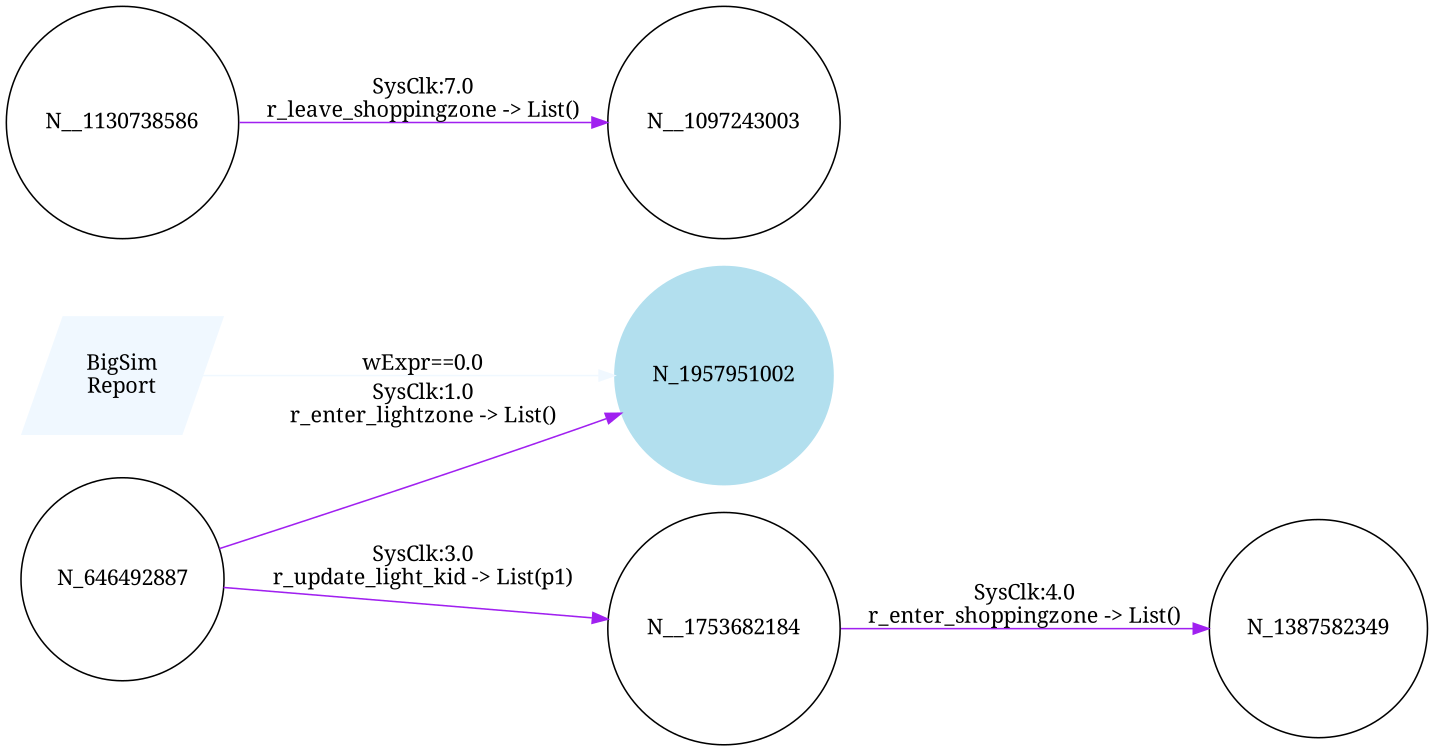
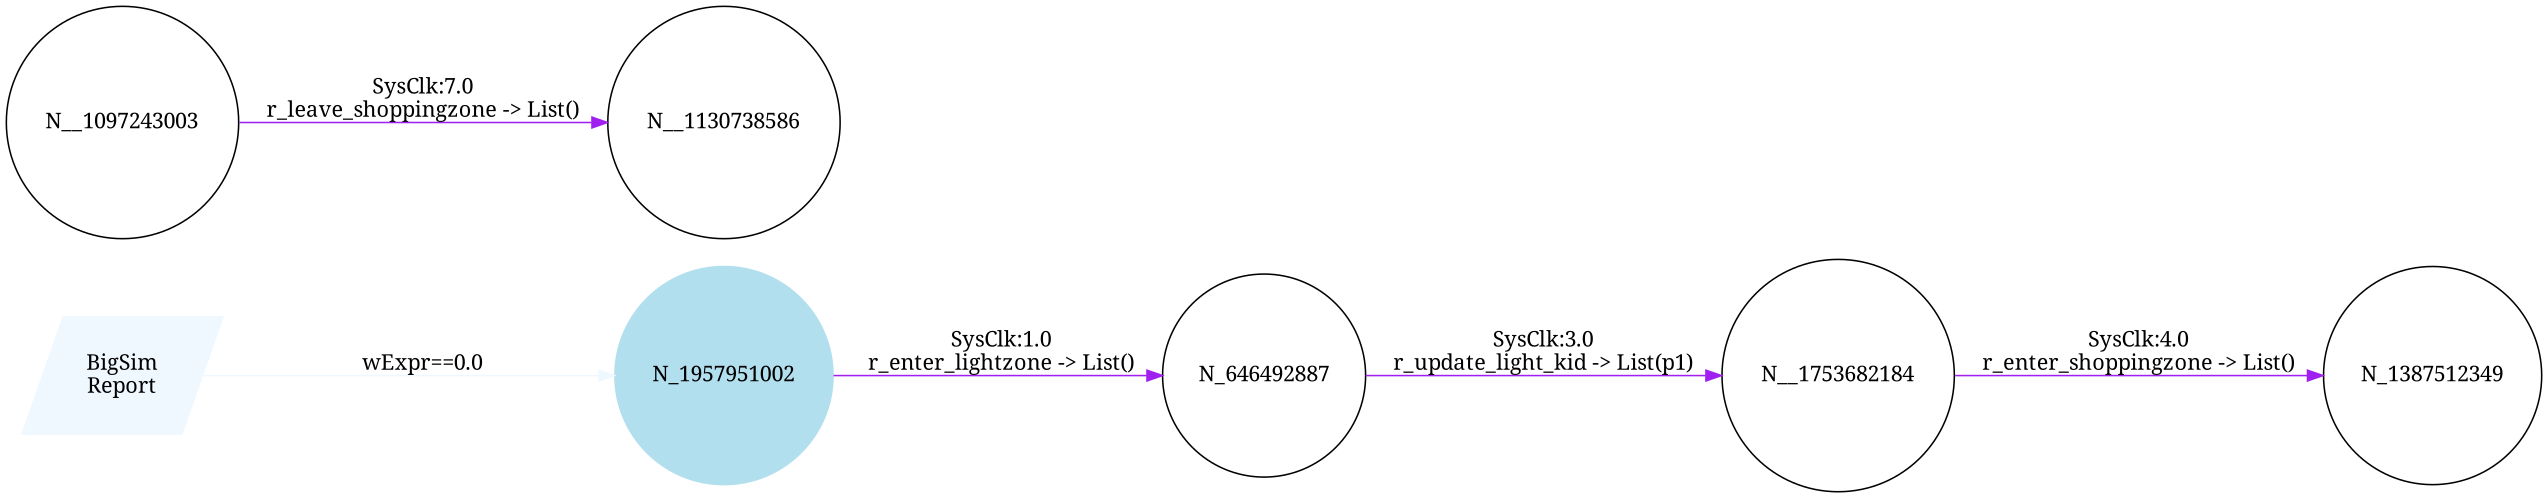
(415, 123) -> (415, 123)
(413, 485) -> (990, 376)
(1318, 629) -> (2433, 376)
